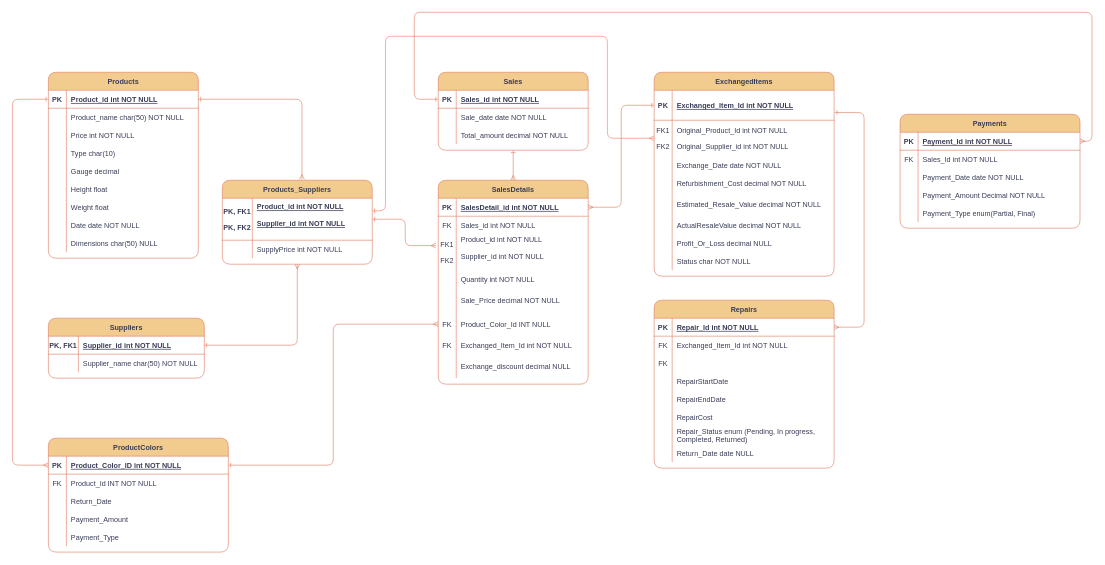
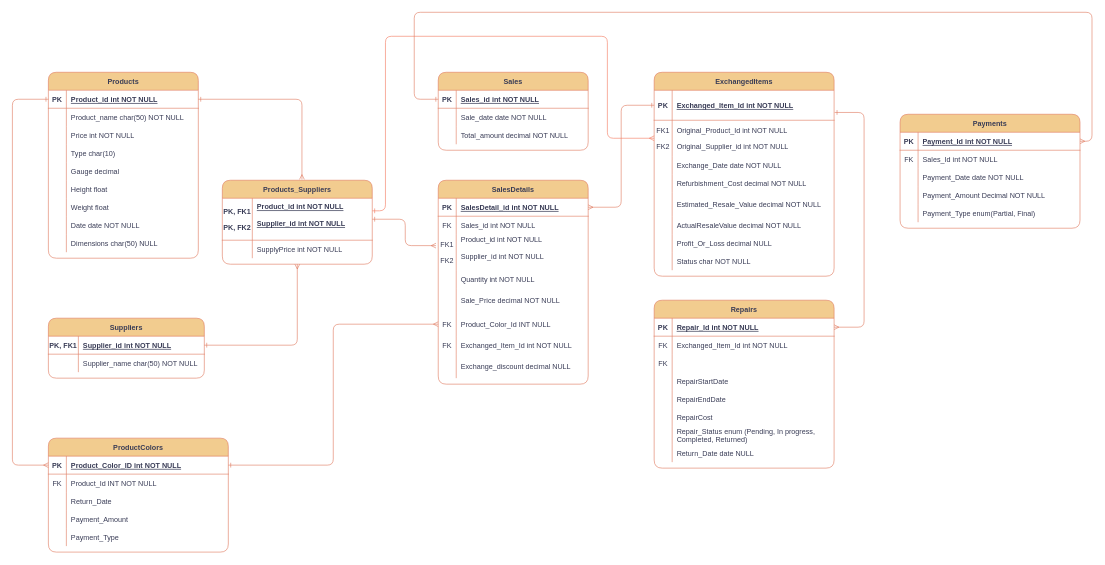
(513, 166) -> none
